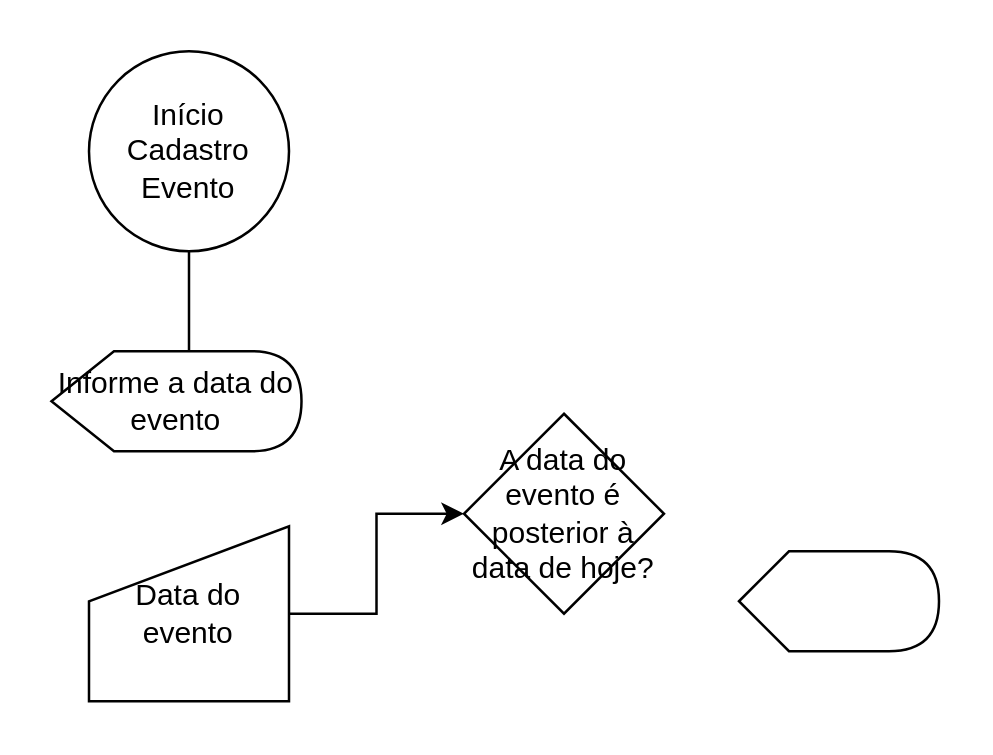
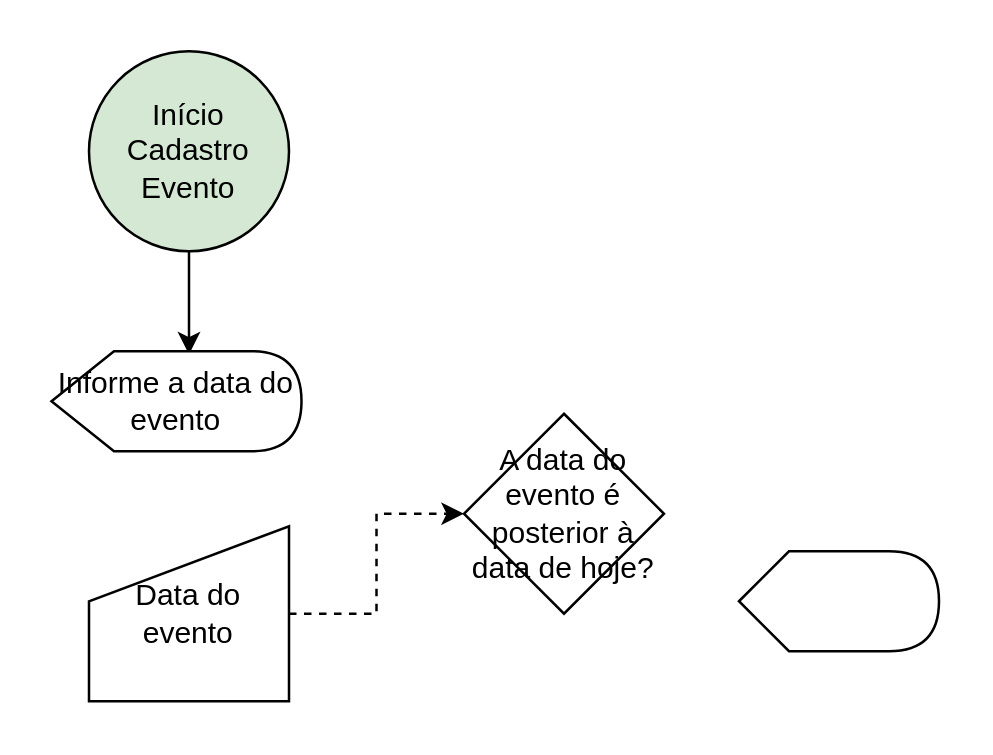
(189, 151) -> (189, 151)
(189, 343) -> (189, 336)
(376, 571) -> (376, 571)
